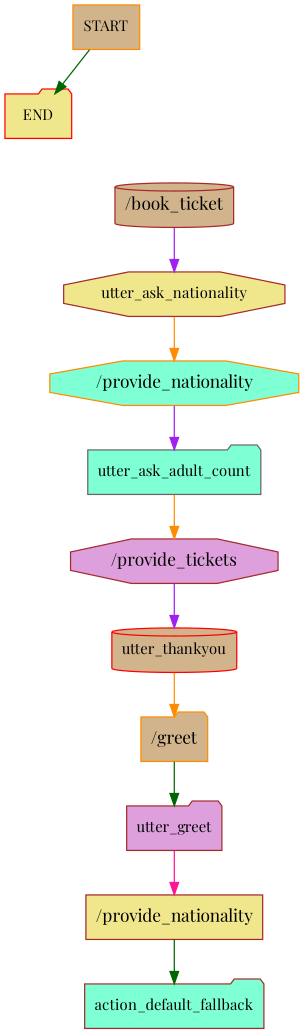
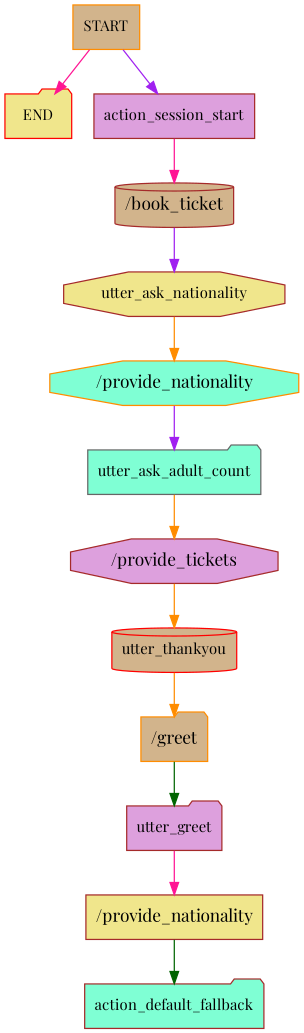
(76, 67) -> (76, 67)
none -> (174, 116)
(174, 600) -> (174, 600)
